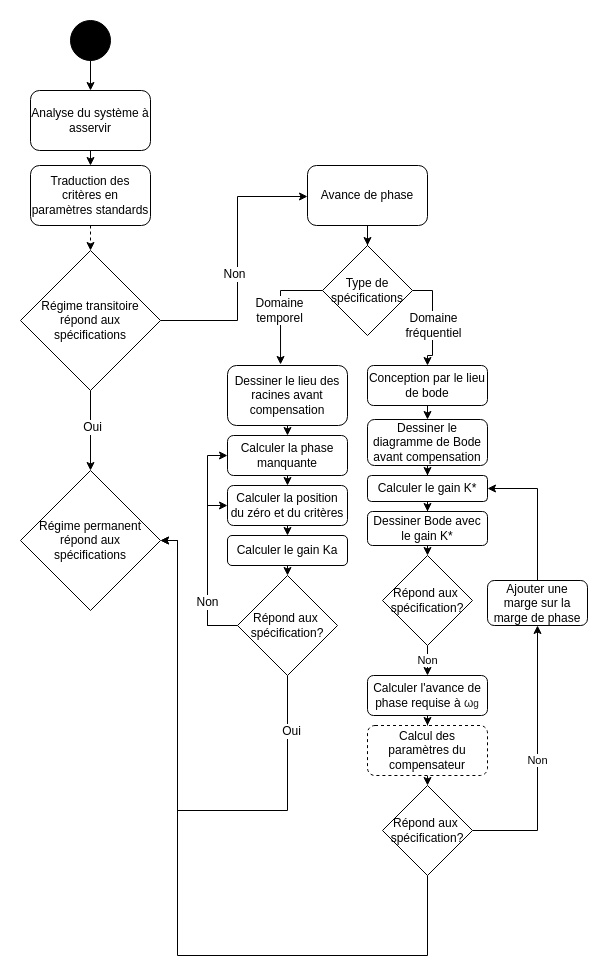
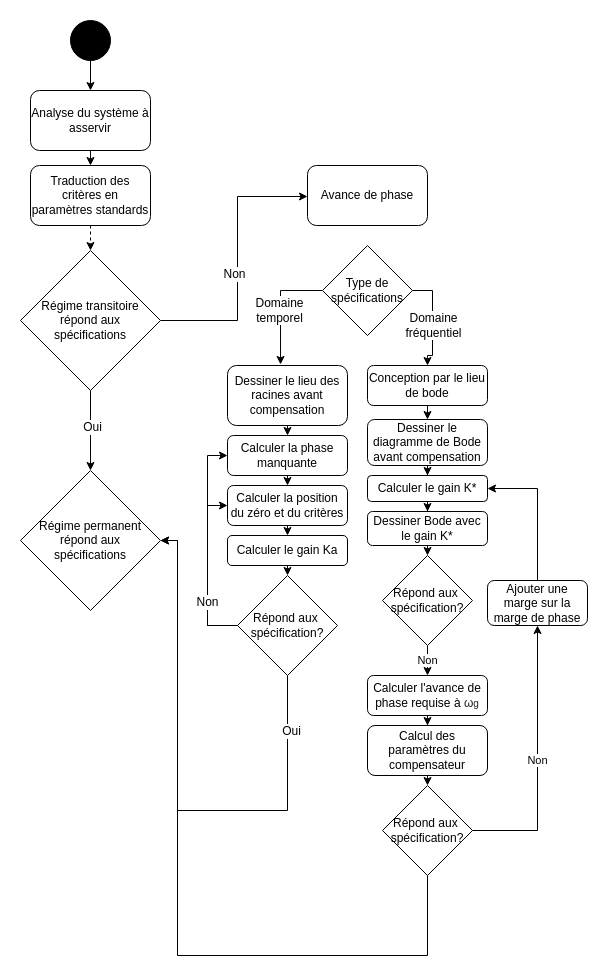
(368, 240) -> none
(428, 751) -> (428, 751)
